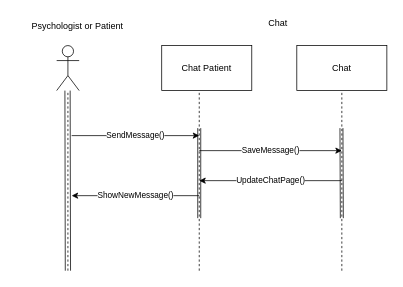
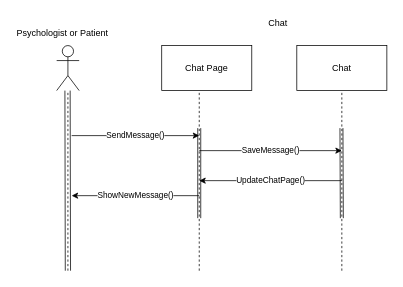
(83, 27) -> (68, 34)
(207, 68) -> (207, 68)
